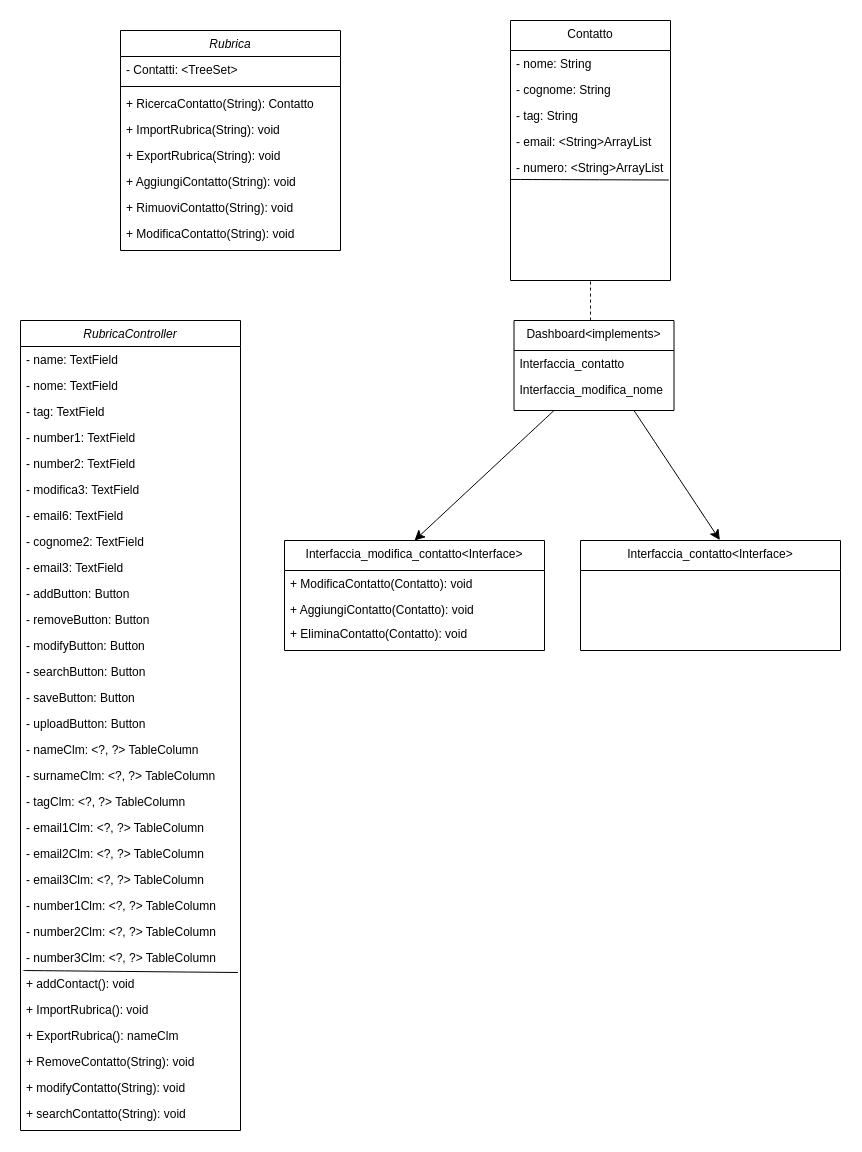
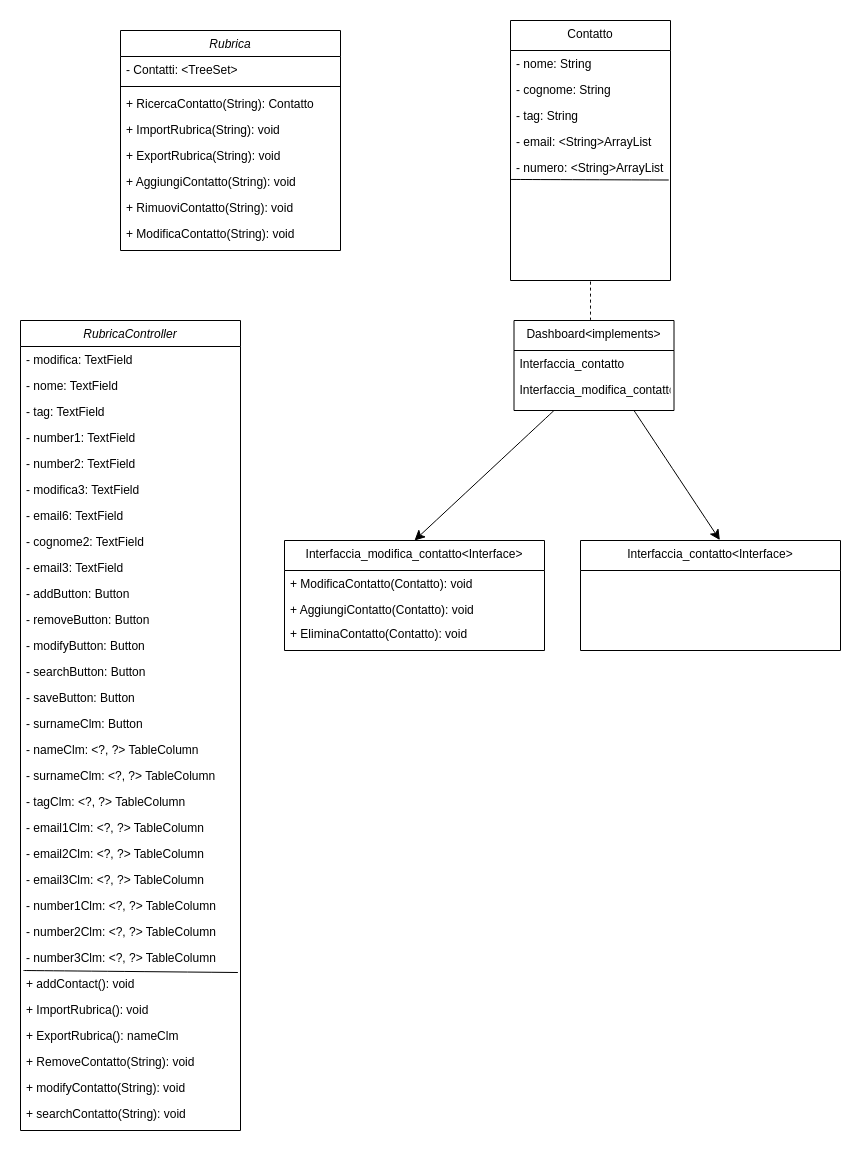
(75, 360) -> (86, 360)
(599, 390) -> (612, 390)
(94, 724) -> (87, 724)
